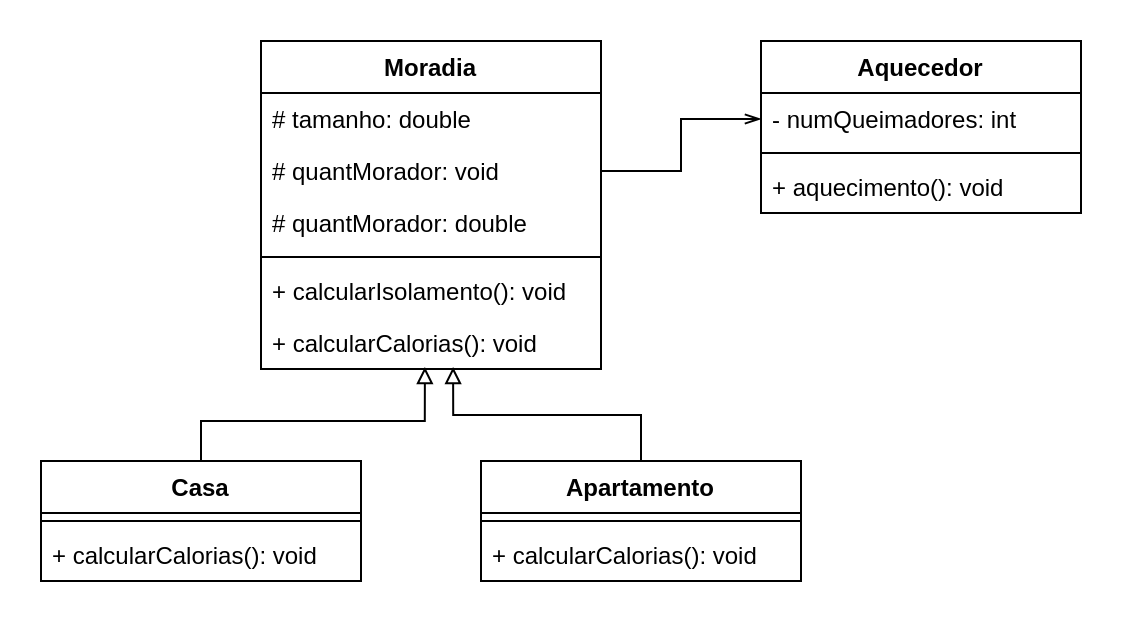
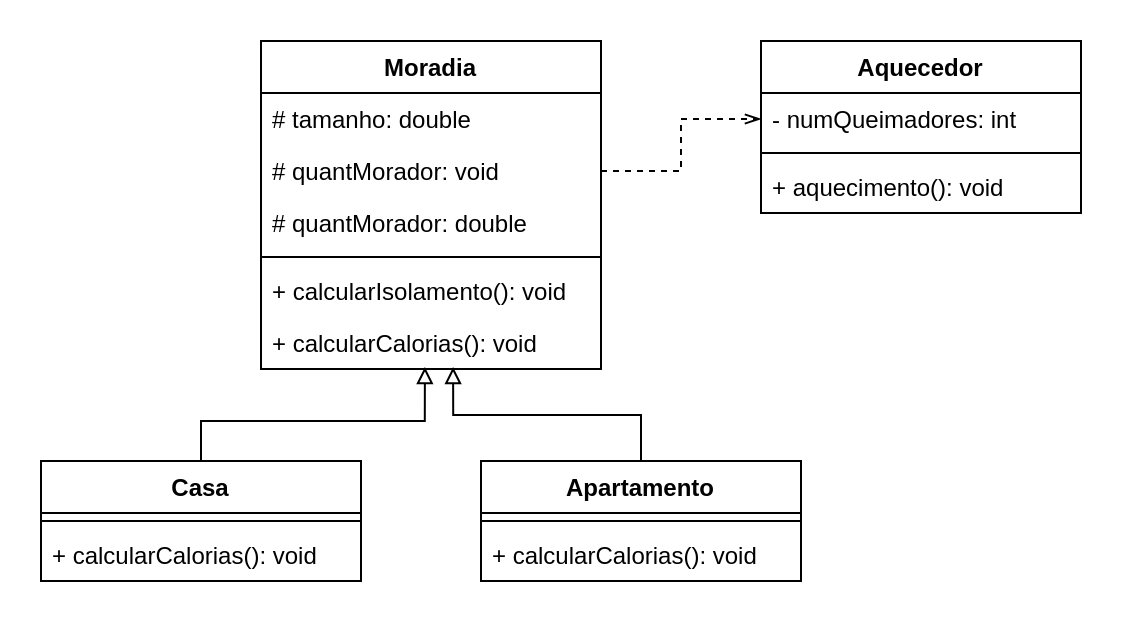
(681, 147) -> (681, 147)
